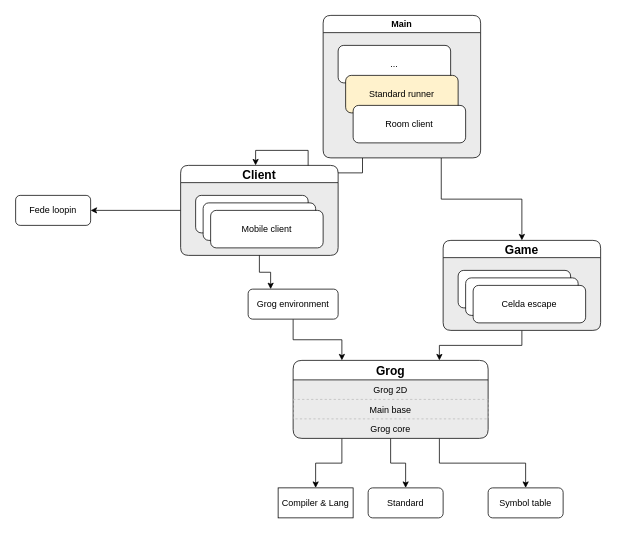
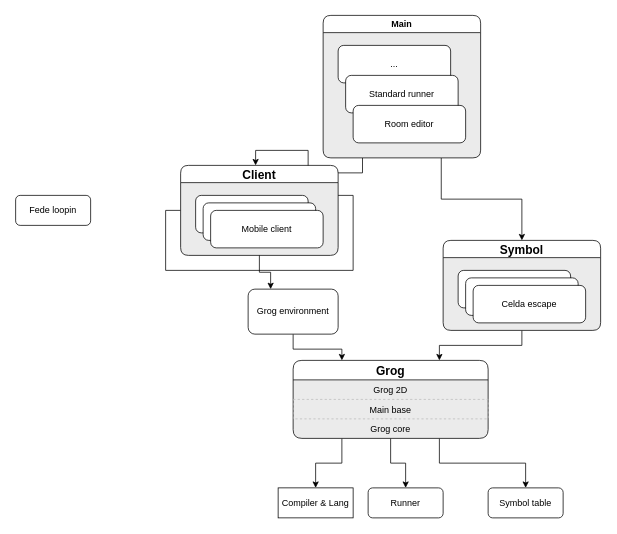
(402, 94) -> (402, 94)
(409, 124) -> (409, 124)
(131, 210) -> (274, 270)
(521, 250) -> (521, 250)
(293, 304) -> (293, 312)
(405, 503) -> (405, 503)
